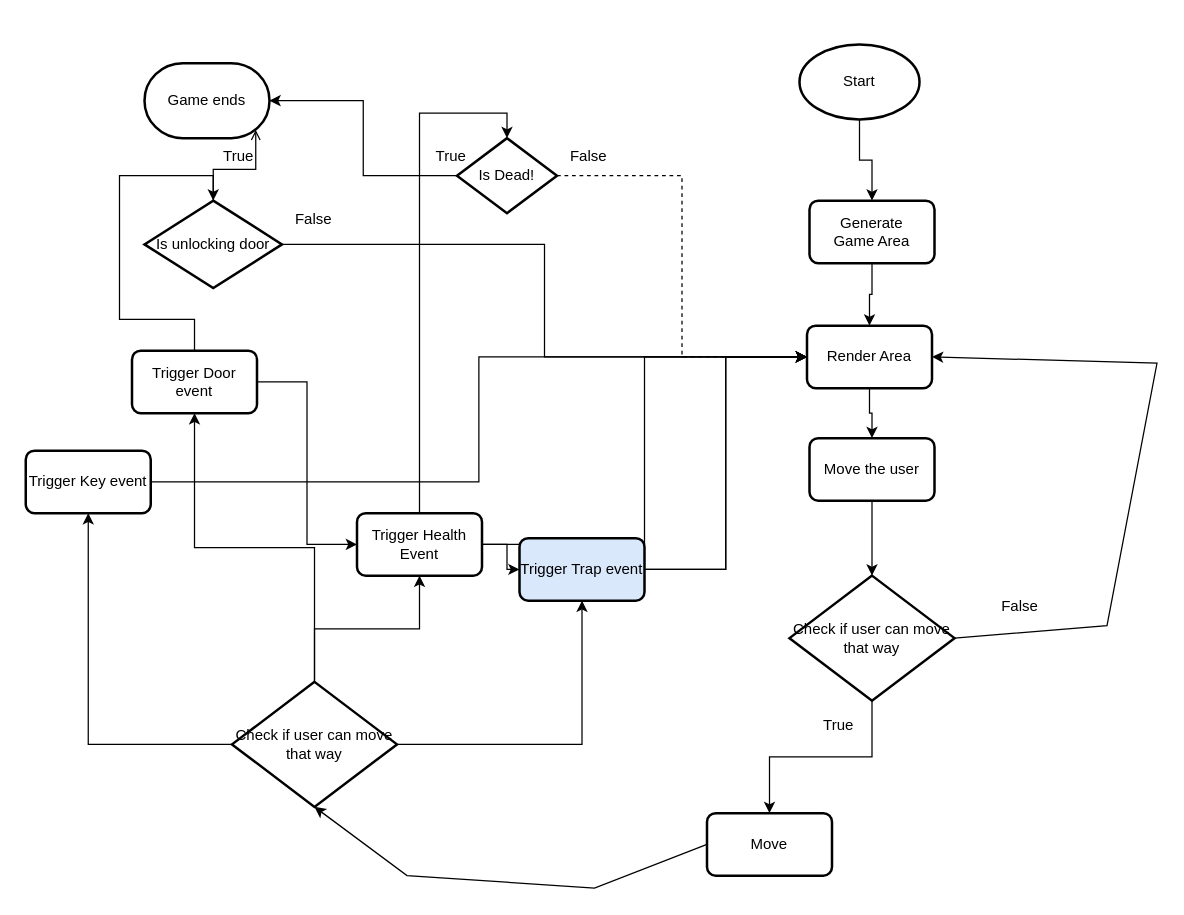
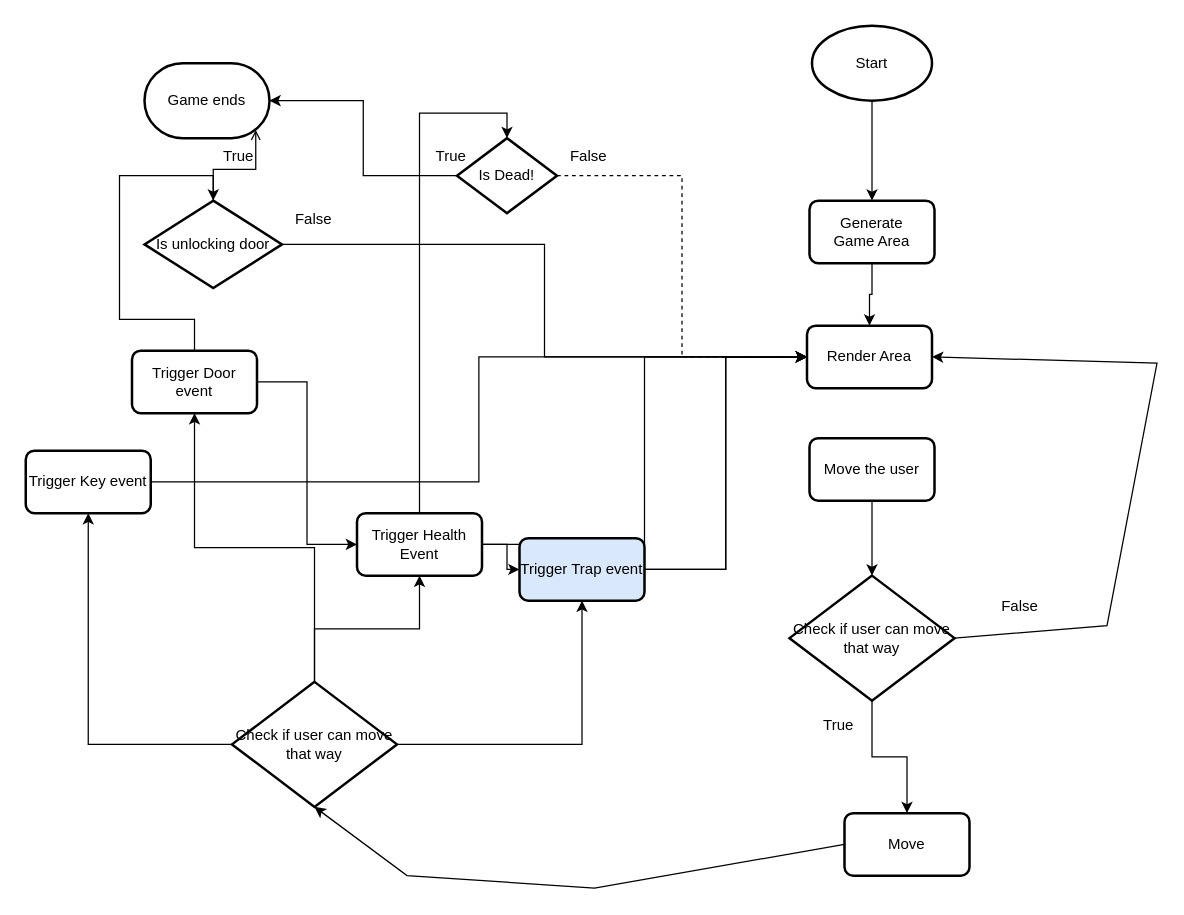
(859, 82) -> (872, 63)
(869, 410) -> none
(769, 844) -> (907, 844)
